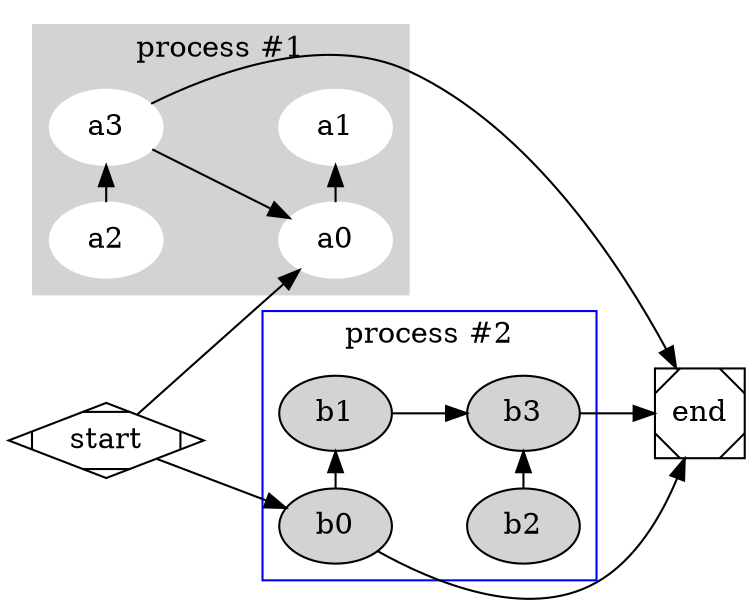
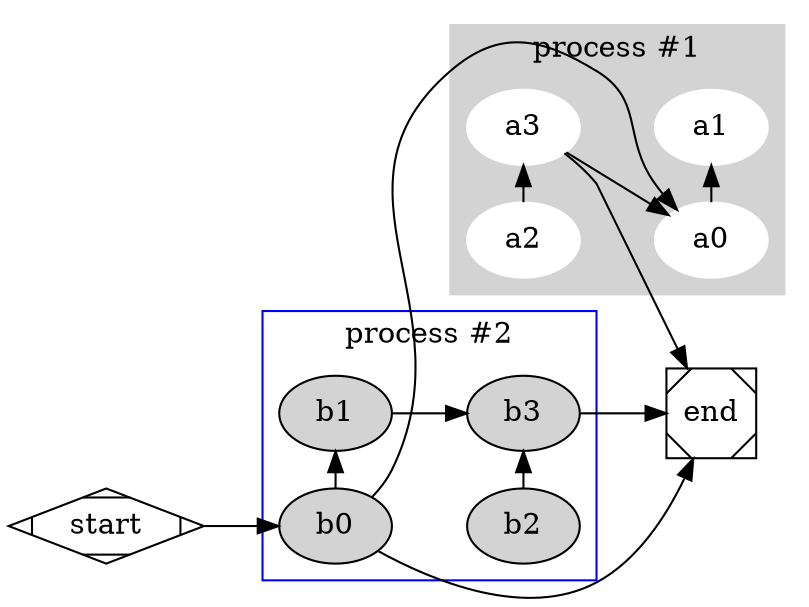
(210, 349) -> (406, 132)
